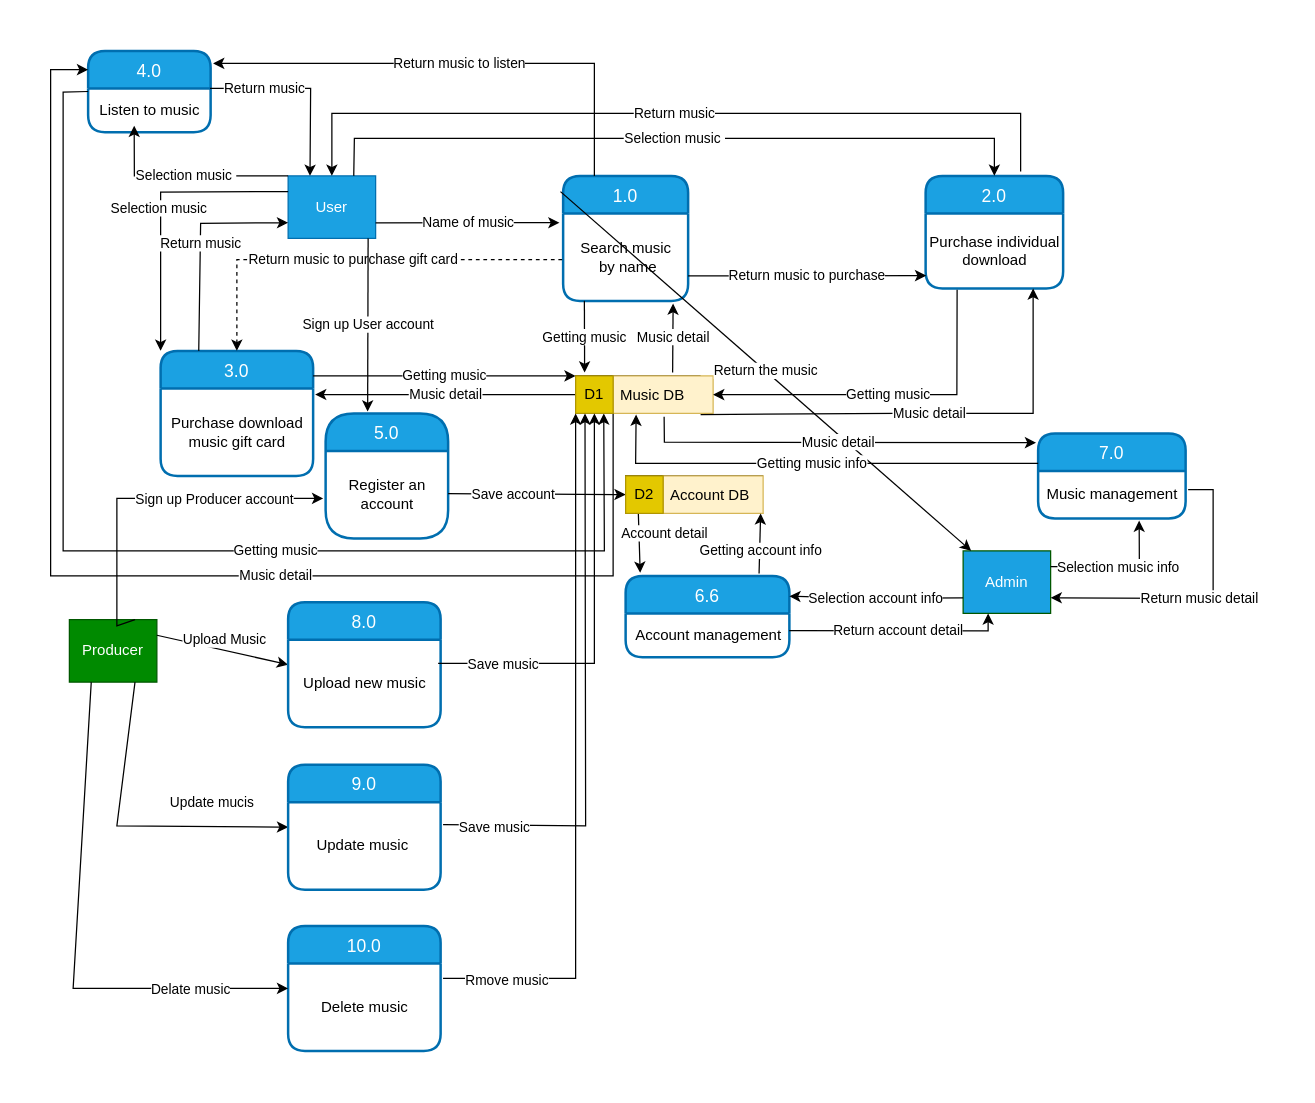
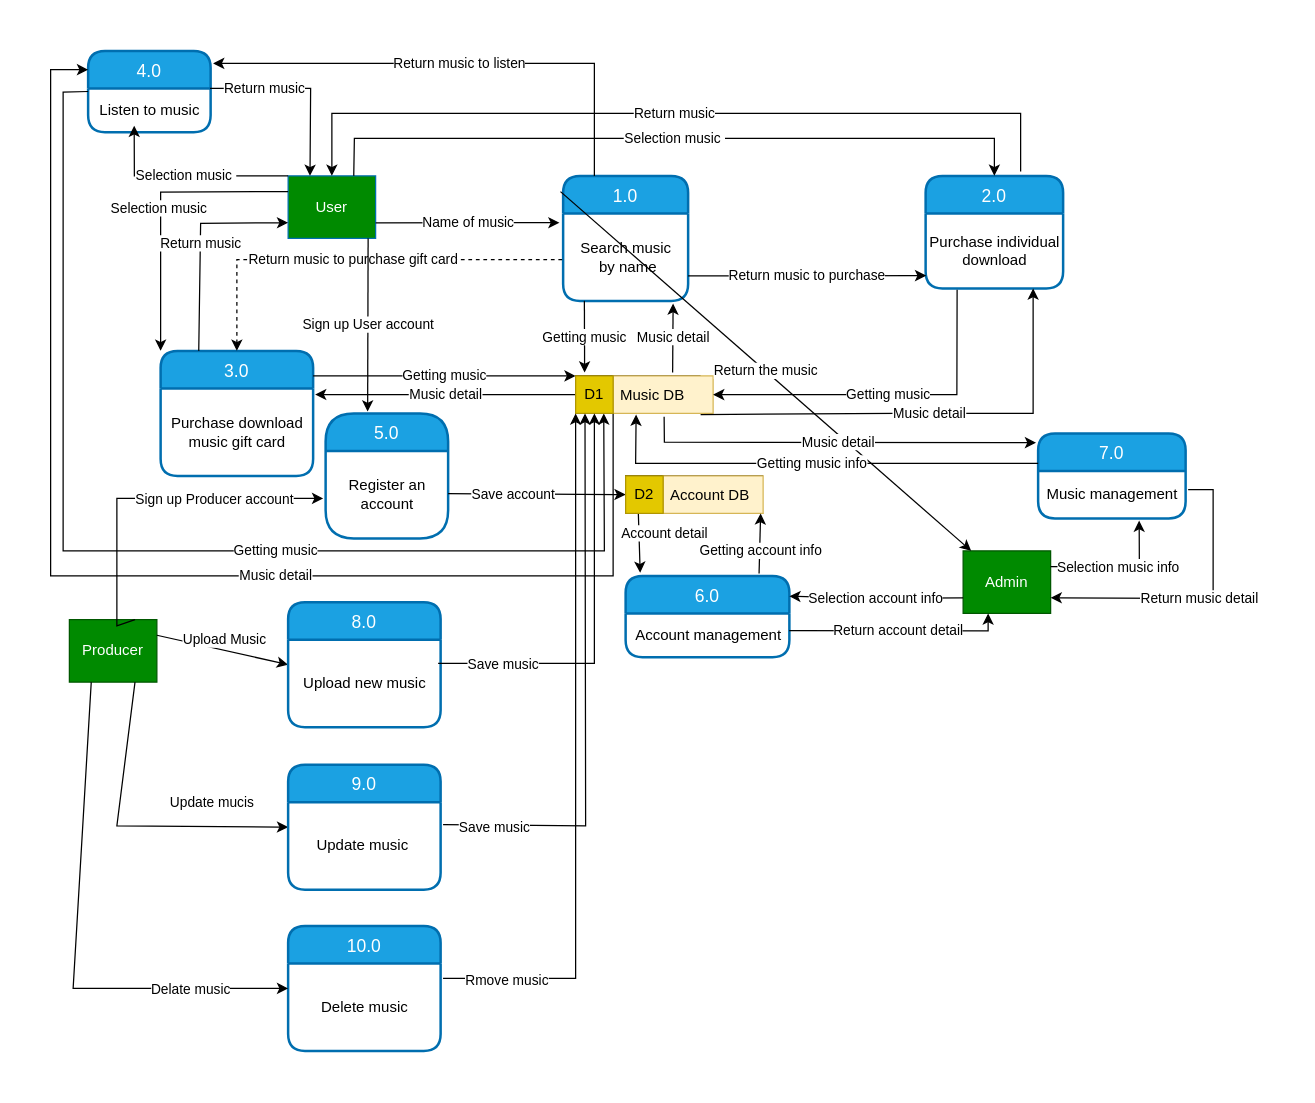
(332, 207) -> (332, 207)
(1007, 582) -> (1007, 582)
(707, 595) -> (707, 595)
